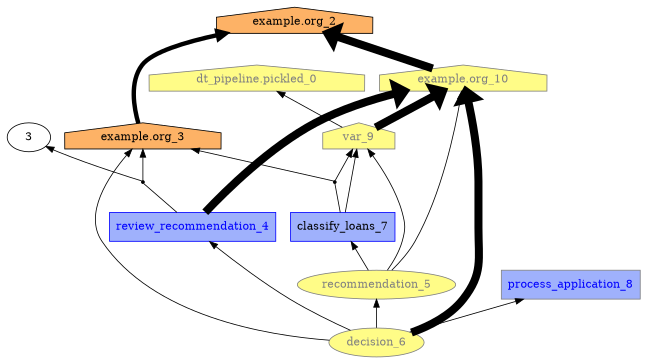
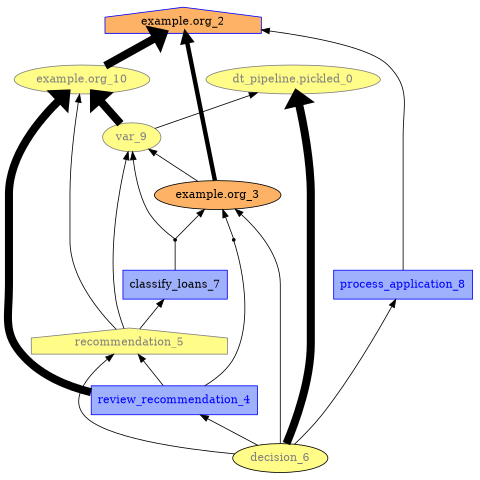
(295, 22) -> (183, 22)
(257, 79) -> (293, 79)
(463, 79) -> (82, 79)
none -> (404, 103)
(29, 137) -> none
(143, 137) -> (218, 195)
(359, 137) -> (132, 137)
(350, 185) -> (177, 167)
(479, 232) -> (311, 274)
(377, 285) -> (129, 342)
(571, 285) -> (403, 285)
(377, 342) -> (280, 458)
none -> (153, 373)
